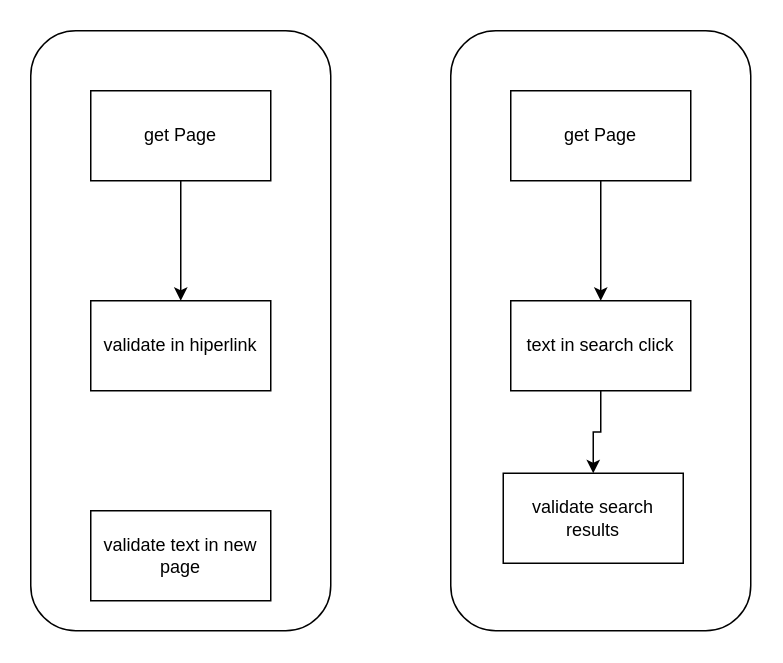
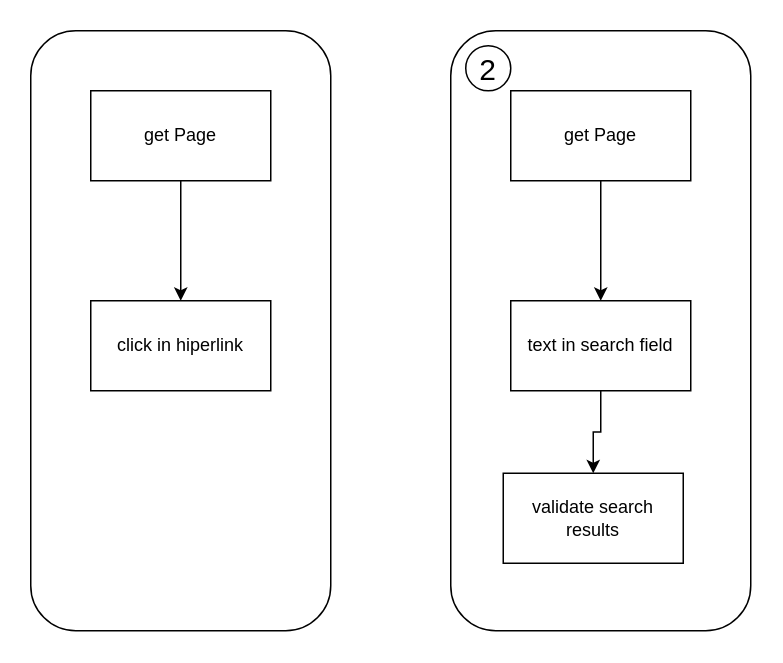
none -> (488, 68)
(181, 346) -> (181, 346)
(601, 346) -> (601, 346)
(181, 556) -> none
